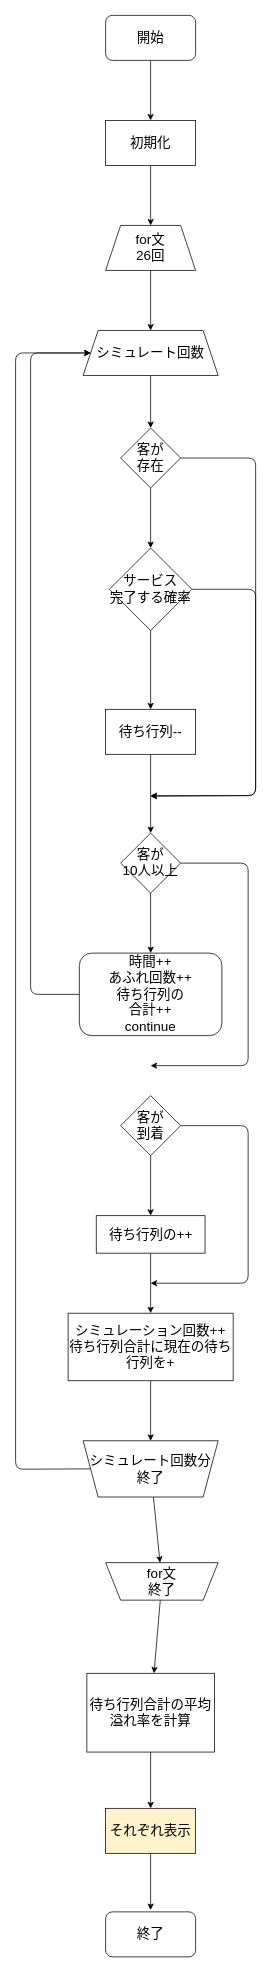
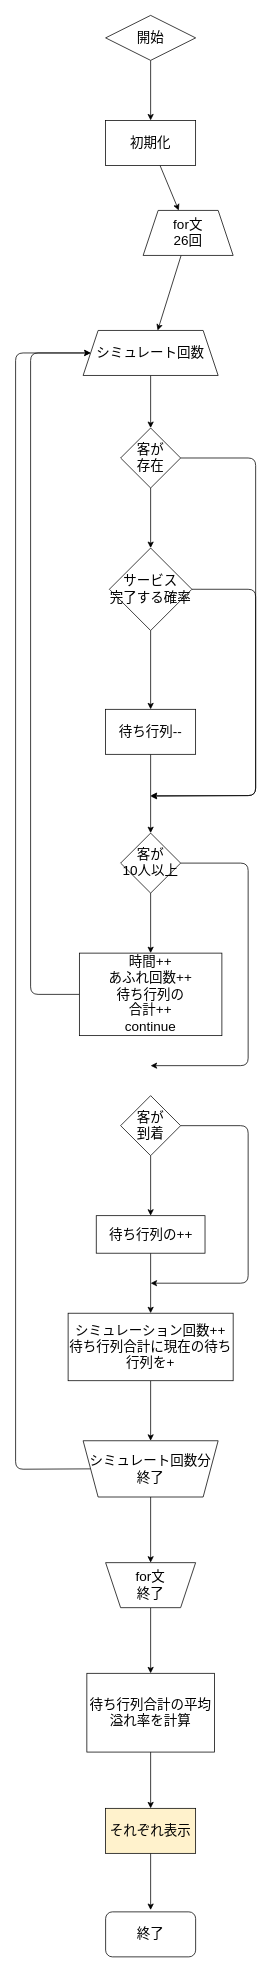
(150, 38) -> (150, 38)
(150, 248) -> (188, 233)
(150, 994) -> (150, 994)
(162, 1581) -> (150, 1585)
